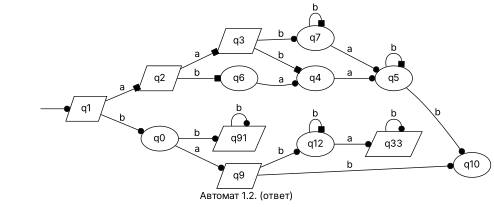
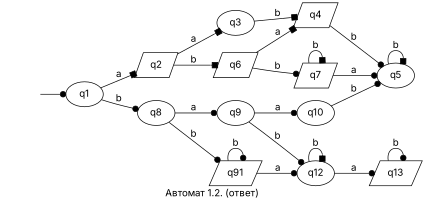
(315, 38) -> (316, 76)
(274, 40) -> (273, 71)
(239, 41) -> (236, 23)
(350, 73) -> (354, 37)
(239, 78) -> (236, 65)
(315, 78) -> (316, 15)
(274, 86) -> (273, 42)
(86, 109) -> (85, 94)
(435, 117) -> (353, 95)
(160, 139) -> (156, 113)
(394, 144) -> (396, 173)
(350, 165) -> (278, 108)
none -> (274, 173)
(239, 176) -> (236, 113)
